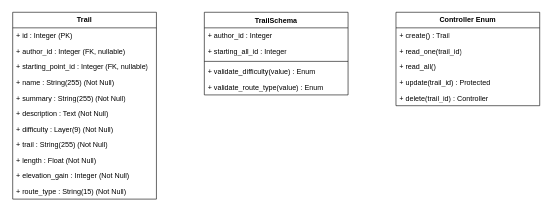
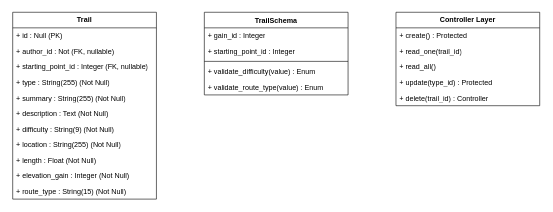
(468, 20) -> (468, 20)
(49, 36) -> (41, 36)
(246, 36) -> (241, 36)
(431, 36) -> (441, 36)
(78, 52) -> (70, 52)
(255, 52) -> (260, 52)
(70, 83) -> (70, 83)
(454, 83) -> (454, 83)
(74, 130) -> (75, 130)
(70, 146) -> (76, 146)
